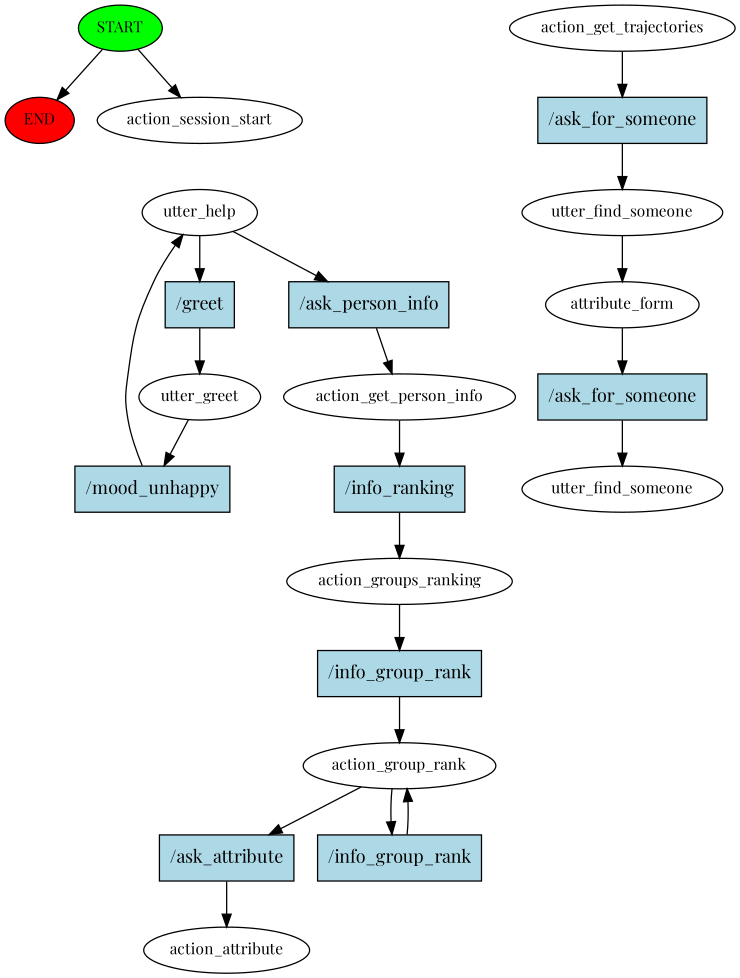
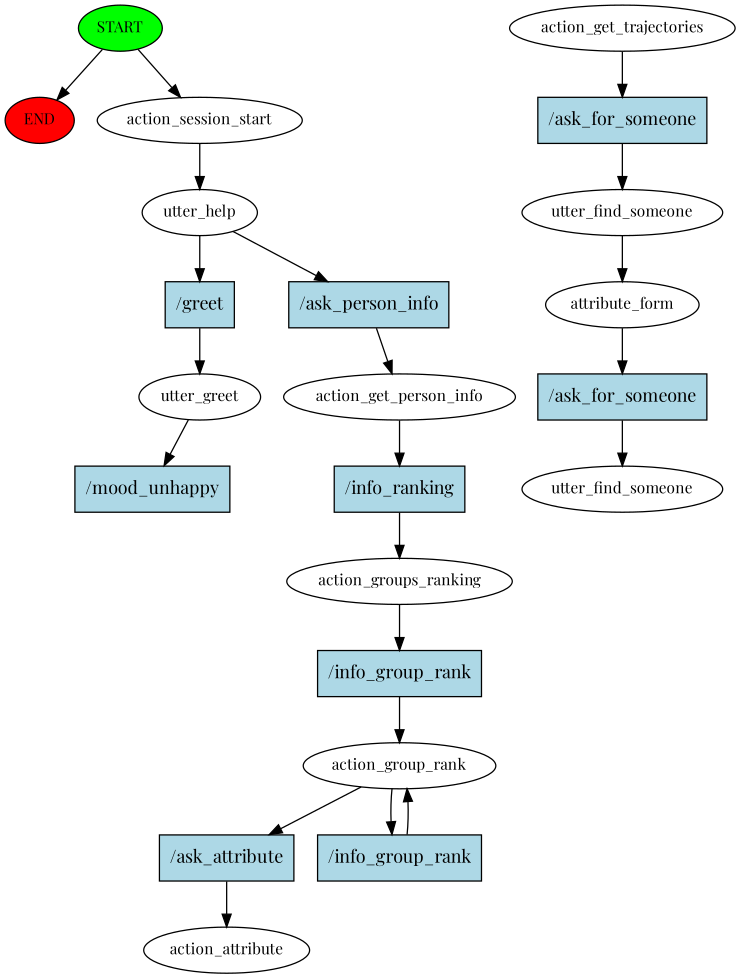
(131, 352) -> (200, 160)
